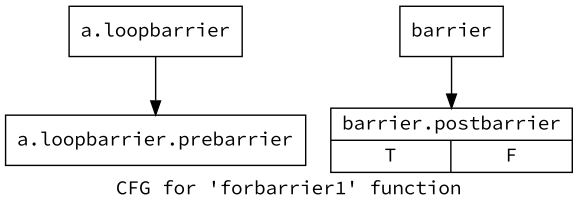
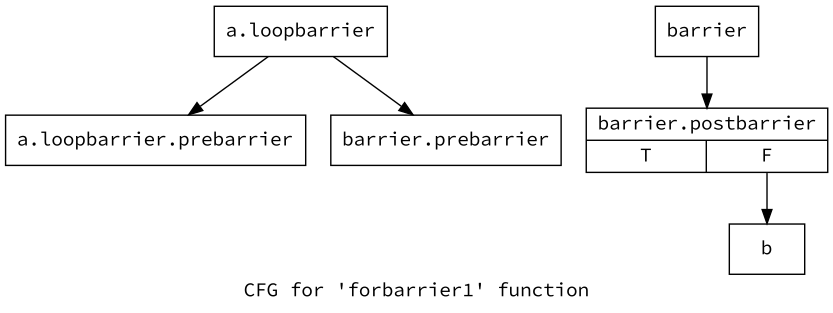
none -> (446, 140)
none -> (767, 249)
